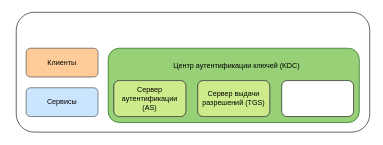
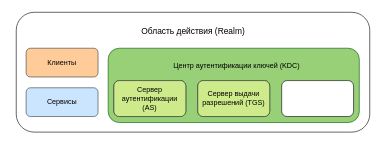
none -> (193, 31)
